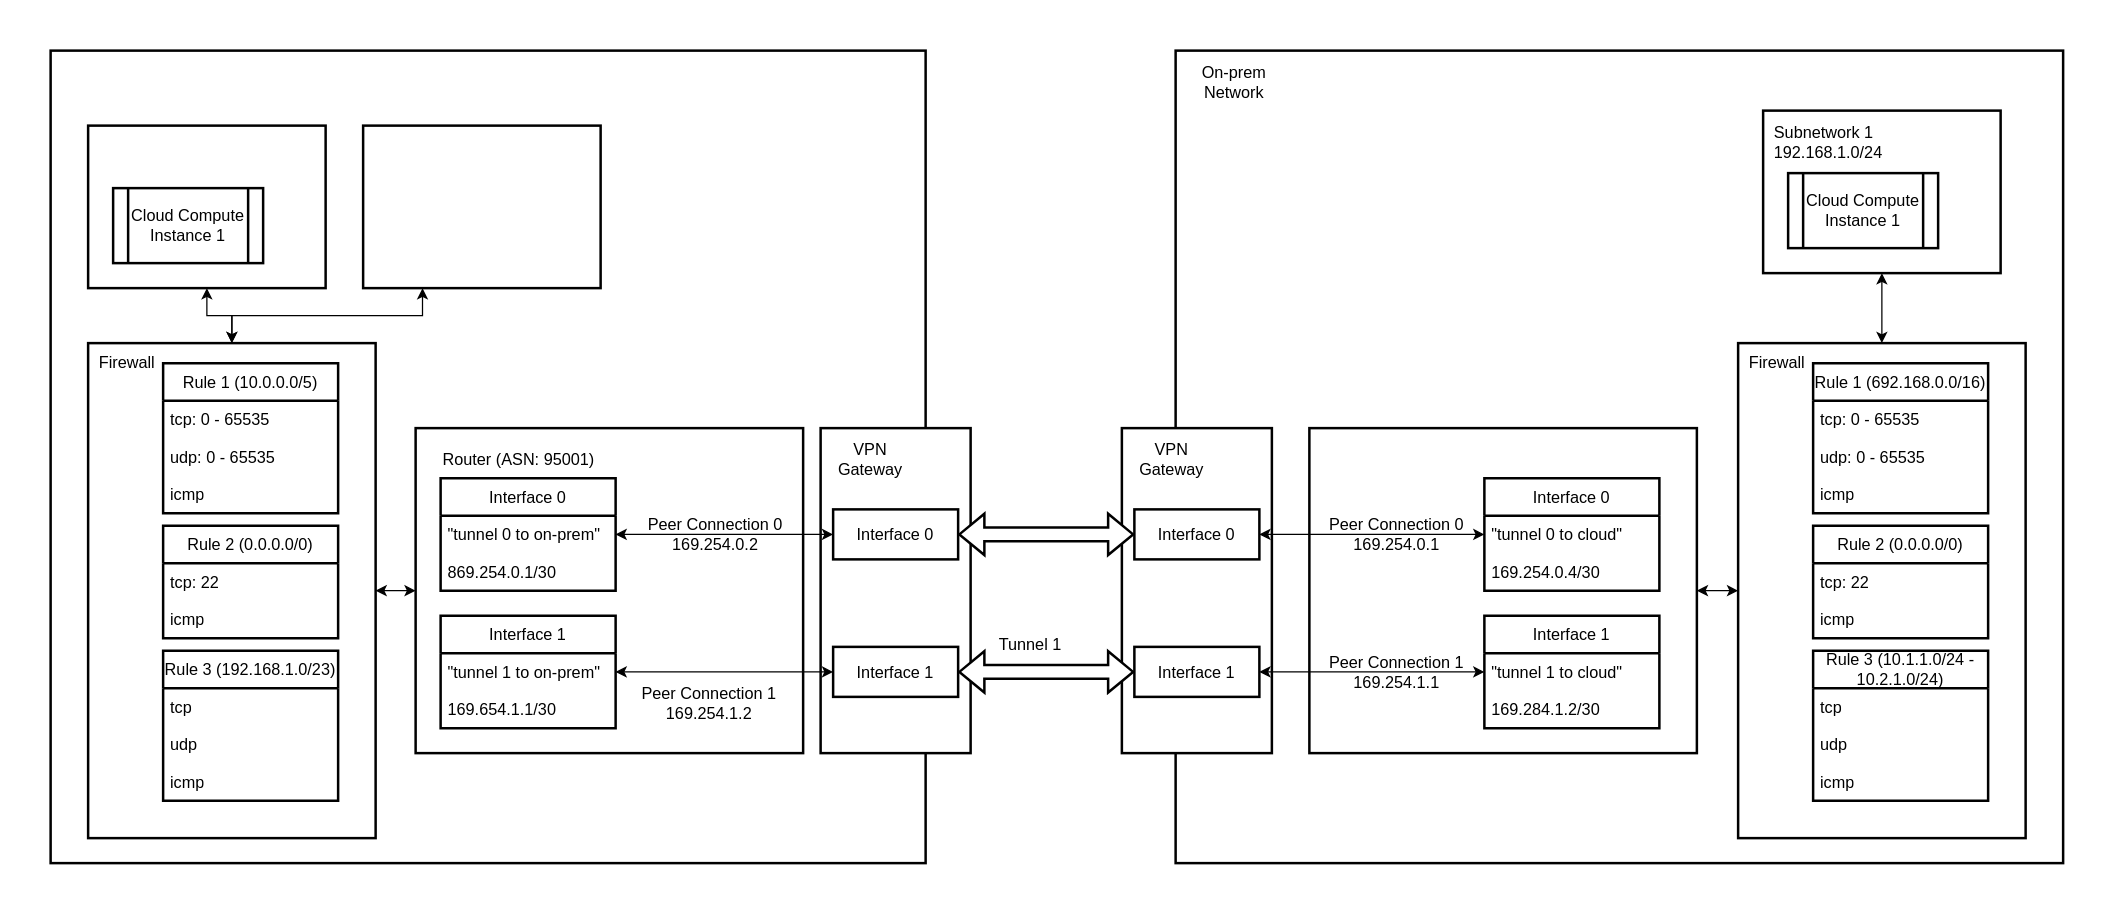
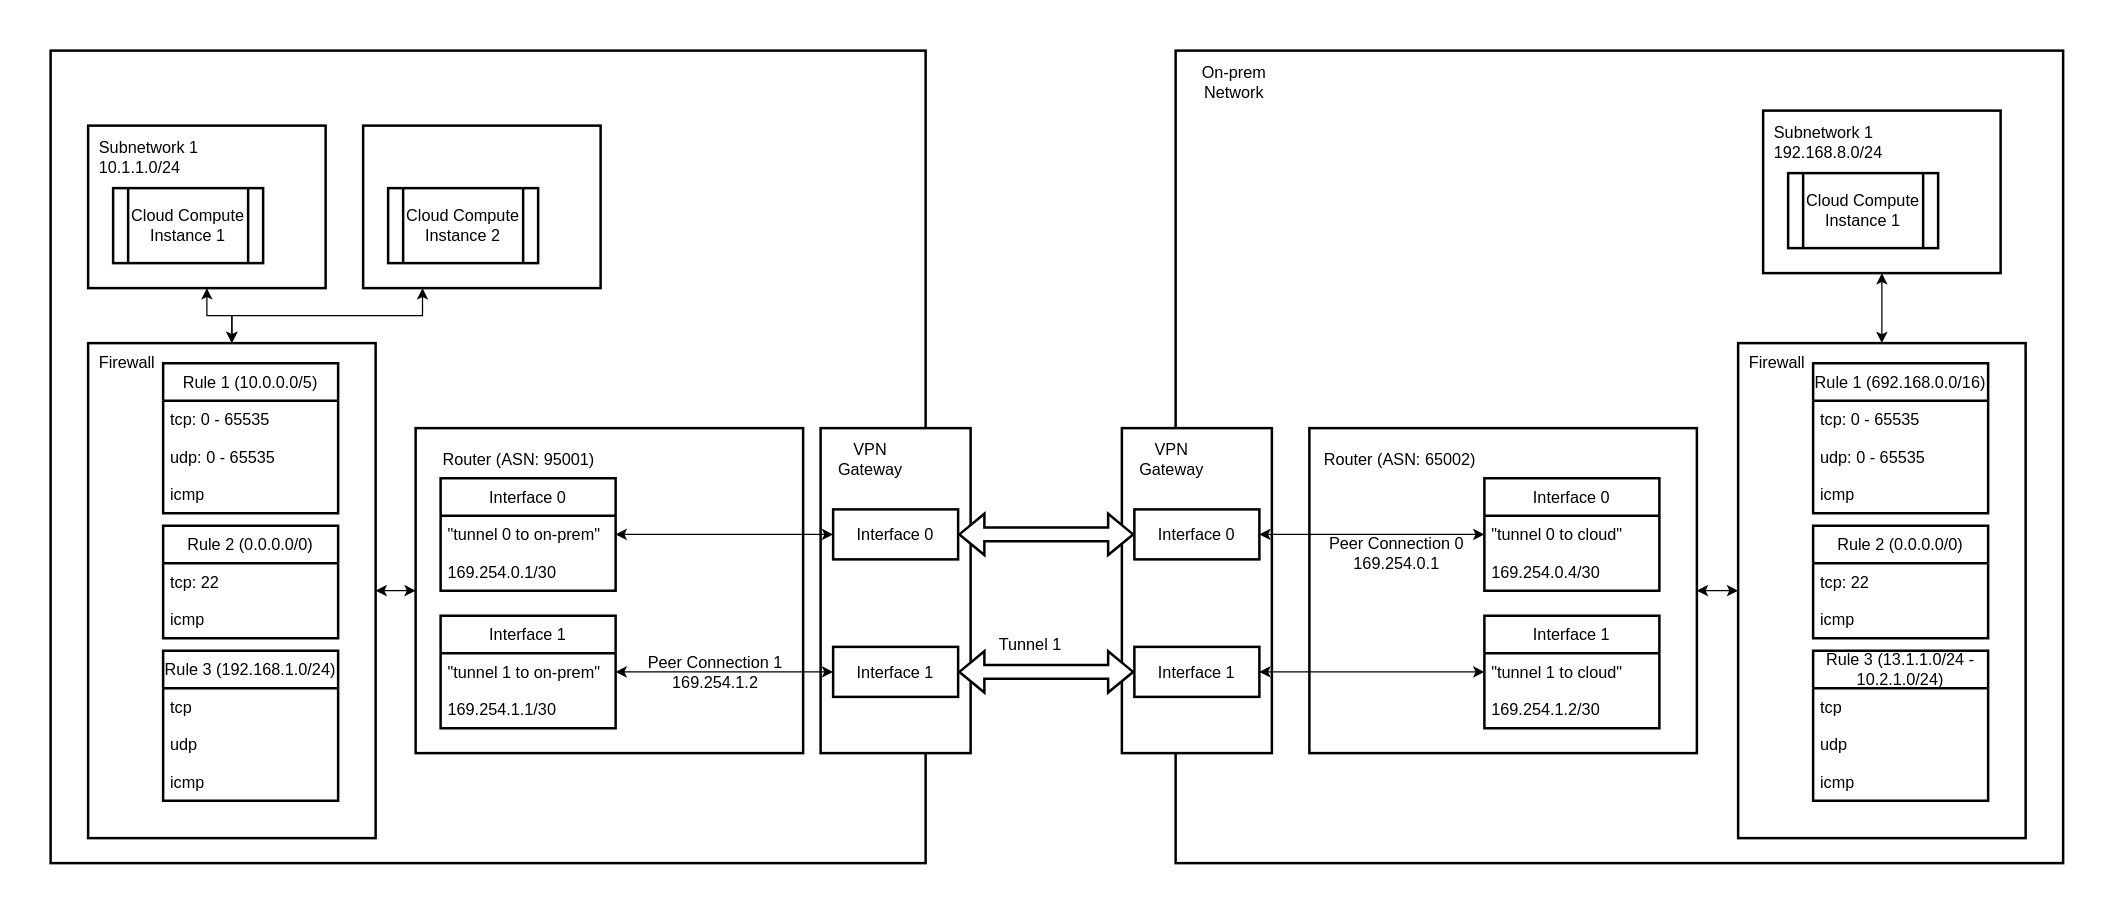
(1829, 142) -> (1829, 142)
none -> (153, 157)
none -> (463, 226)
none -> (1421, 459)
(716, 534) -> none
(1397, 534) -> (1397, 553)
(505, 572) -> (505, 572)
(251, 669) -> (251, 669)
(1901, 669) -> (1901, 669)
(1397, 672) -> none
(709, 703) -> (716, 672)
(505, 709) -> (505, 709)
(1549, 709) -> (1549, 709)
